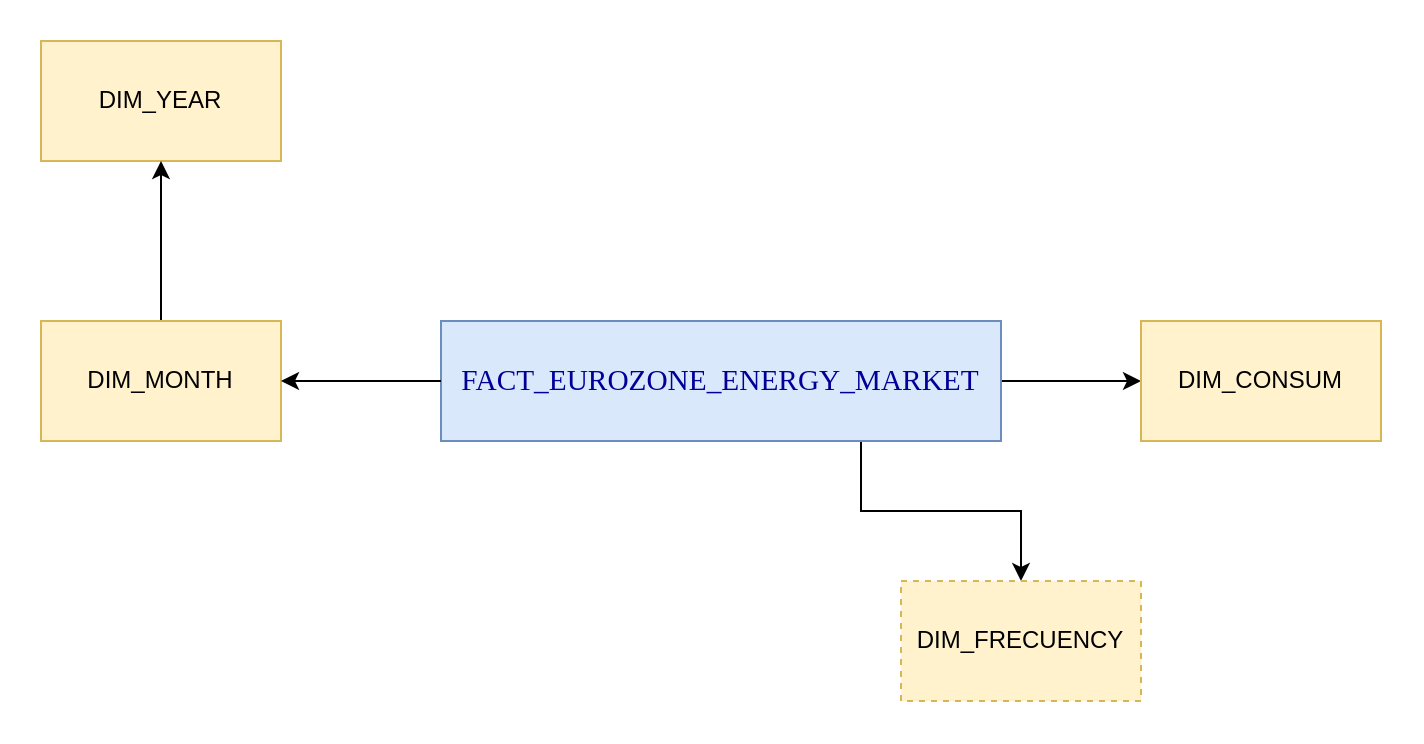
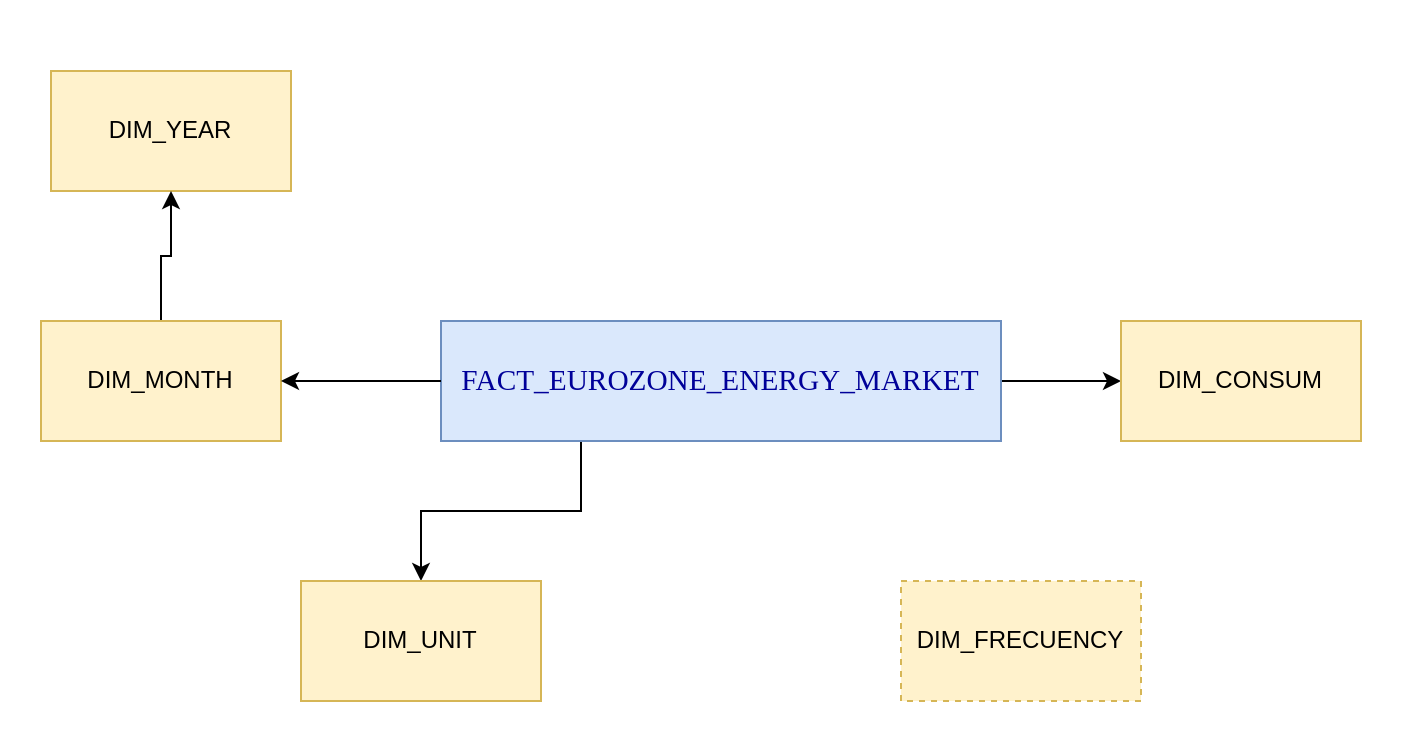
(161, 101) -> (171, 131)
(1261, 381) -> (1241, 381)
none -> (508, 511)
(934, 511) -> none
none -> (421, 641)
